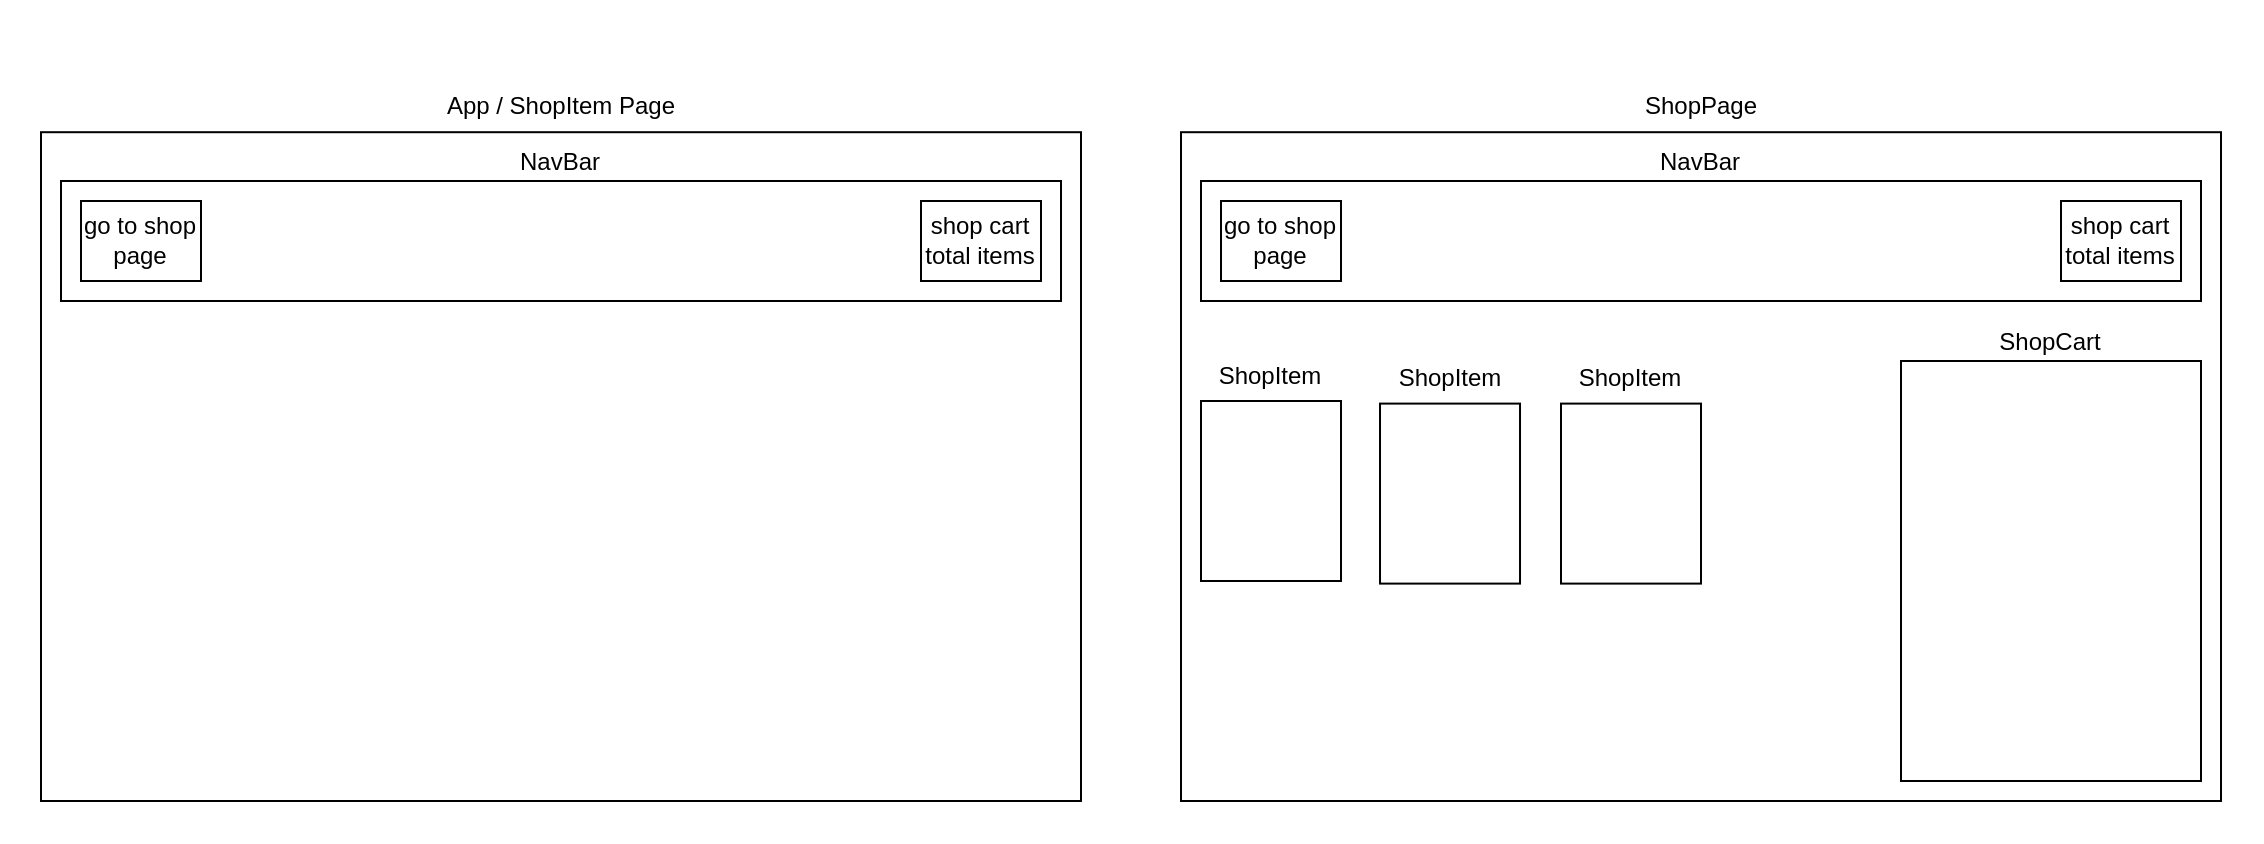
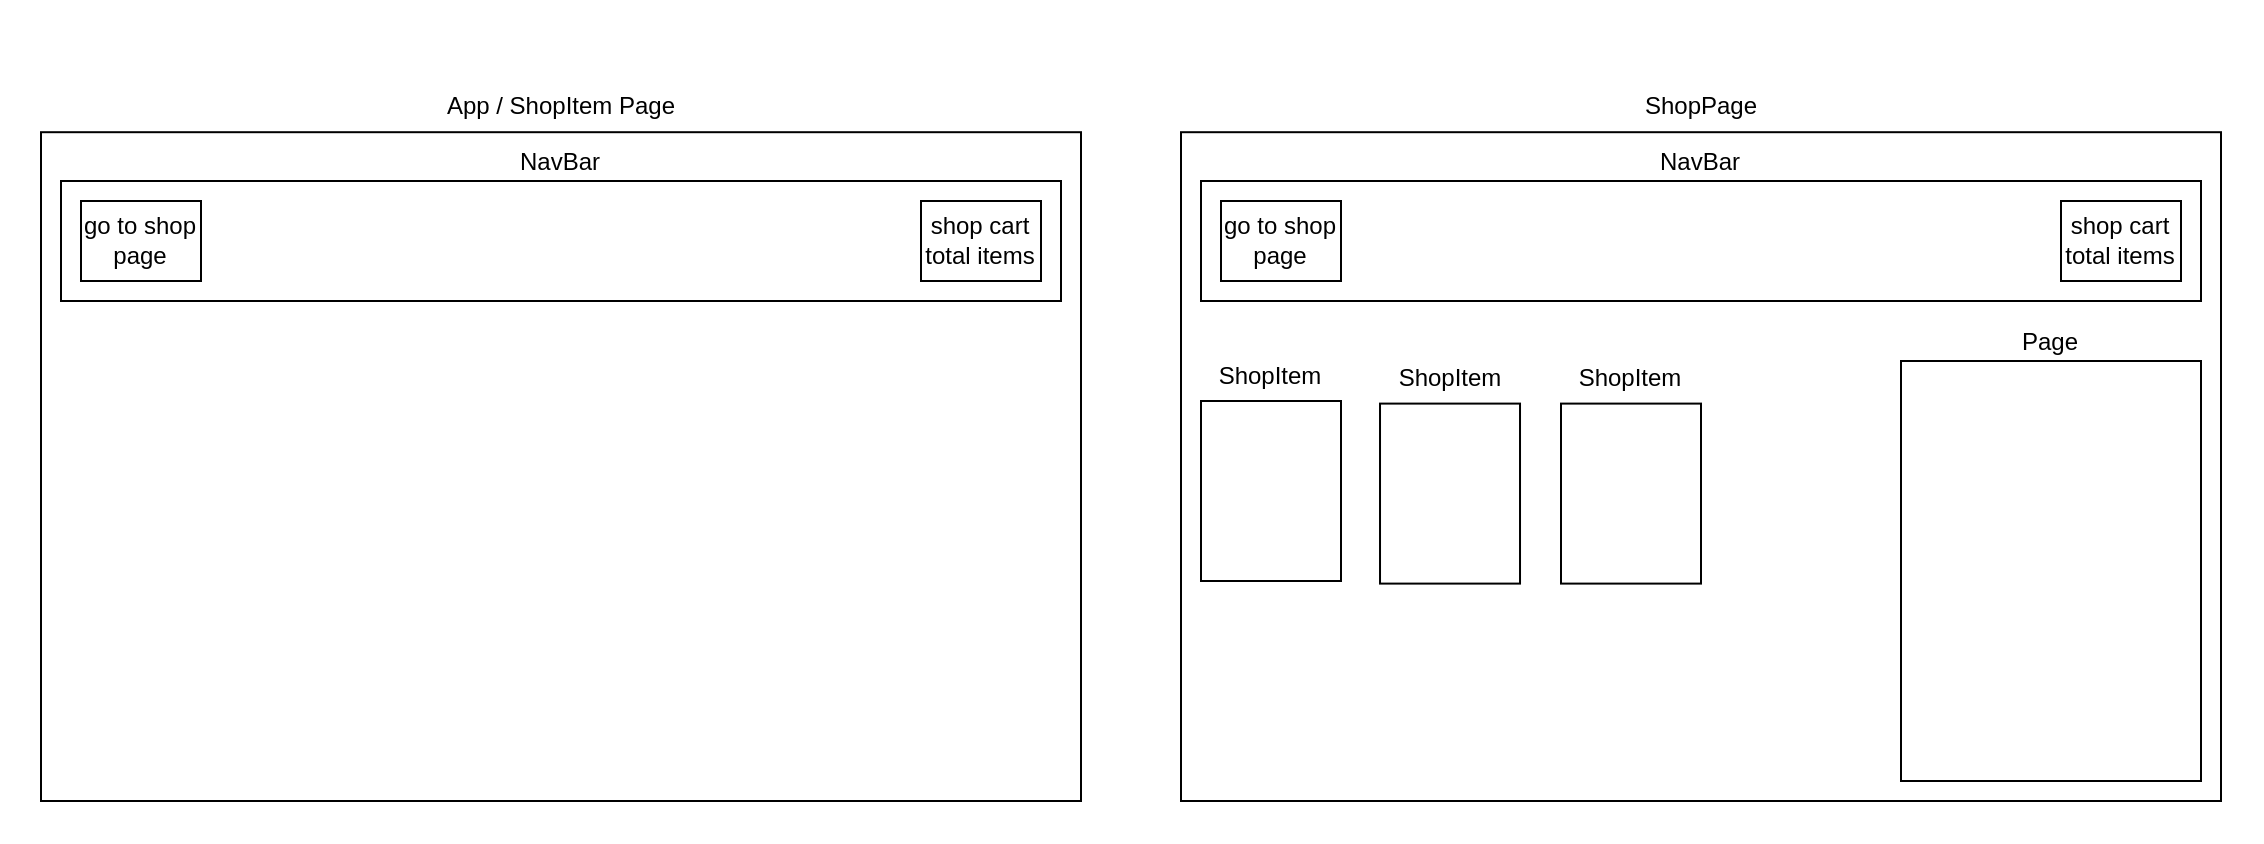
(2051, 343) -> (2051, 343)
